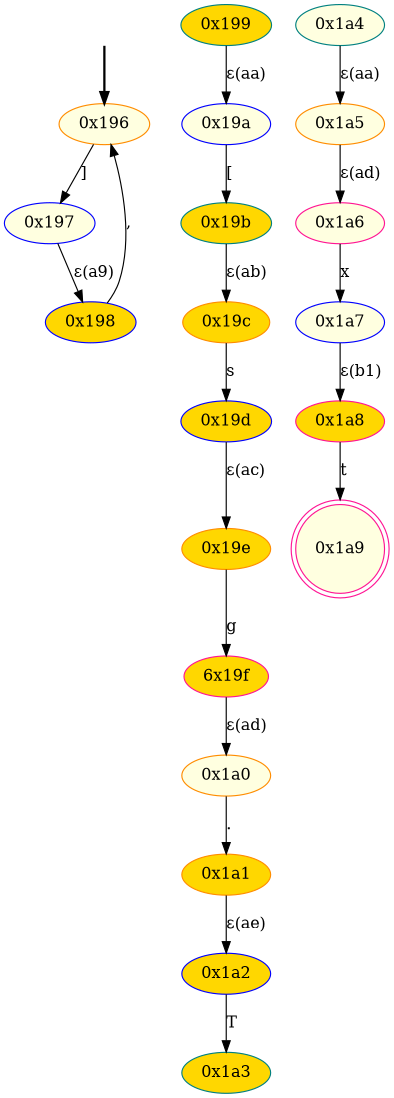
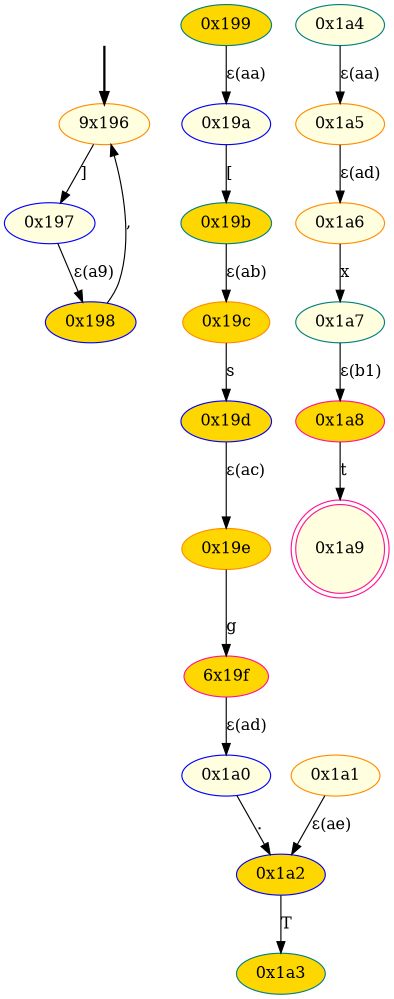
(104, 124) -> (104, 124)
(340, 223) -> (340, 223)
(340, 322) -> (340, 322)
(226, 776) -> (226, 776)
(226, 819) -> (251, 820)
(226, 875) -> (336, 776)
